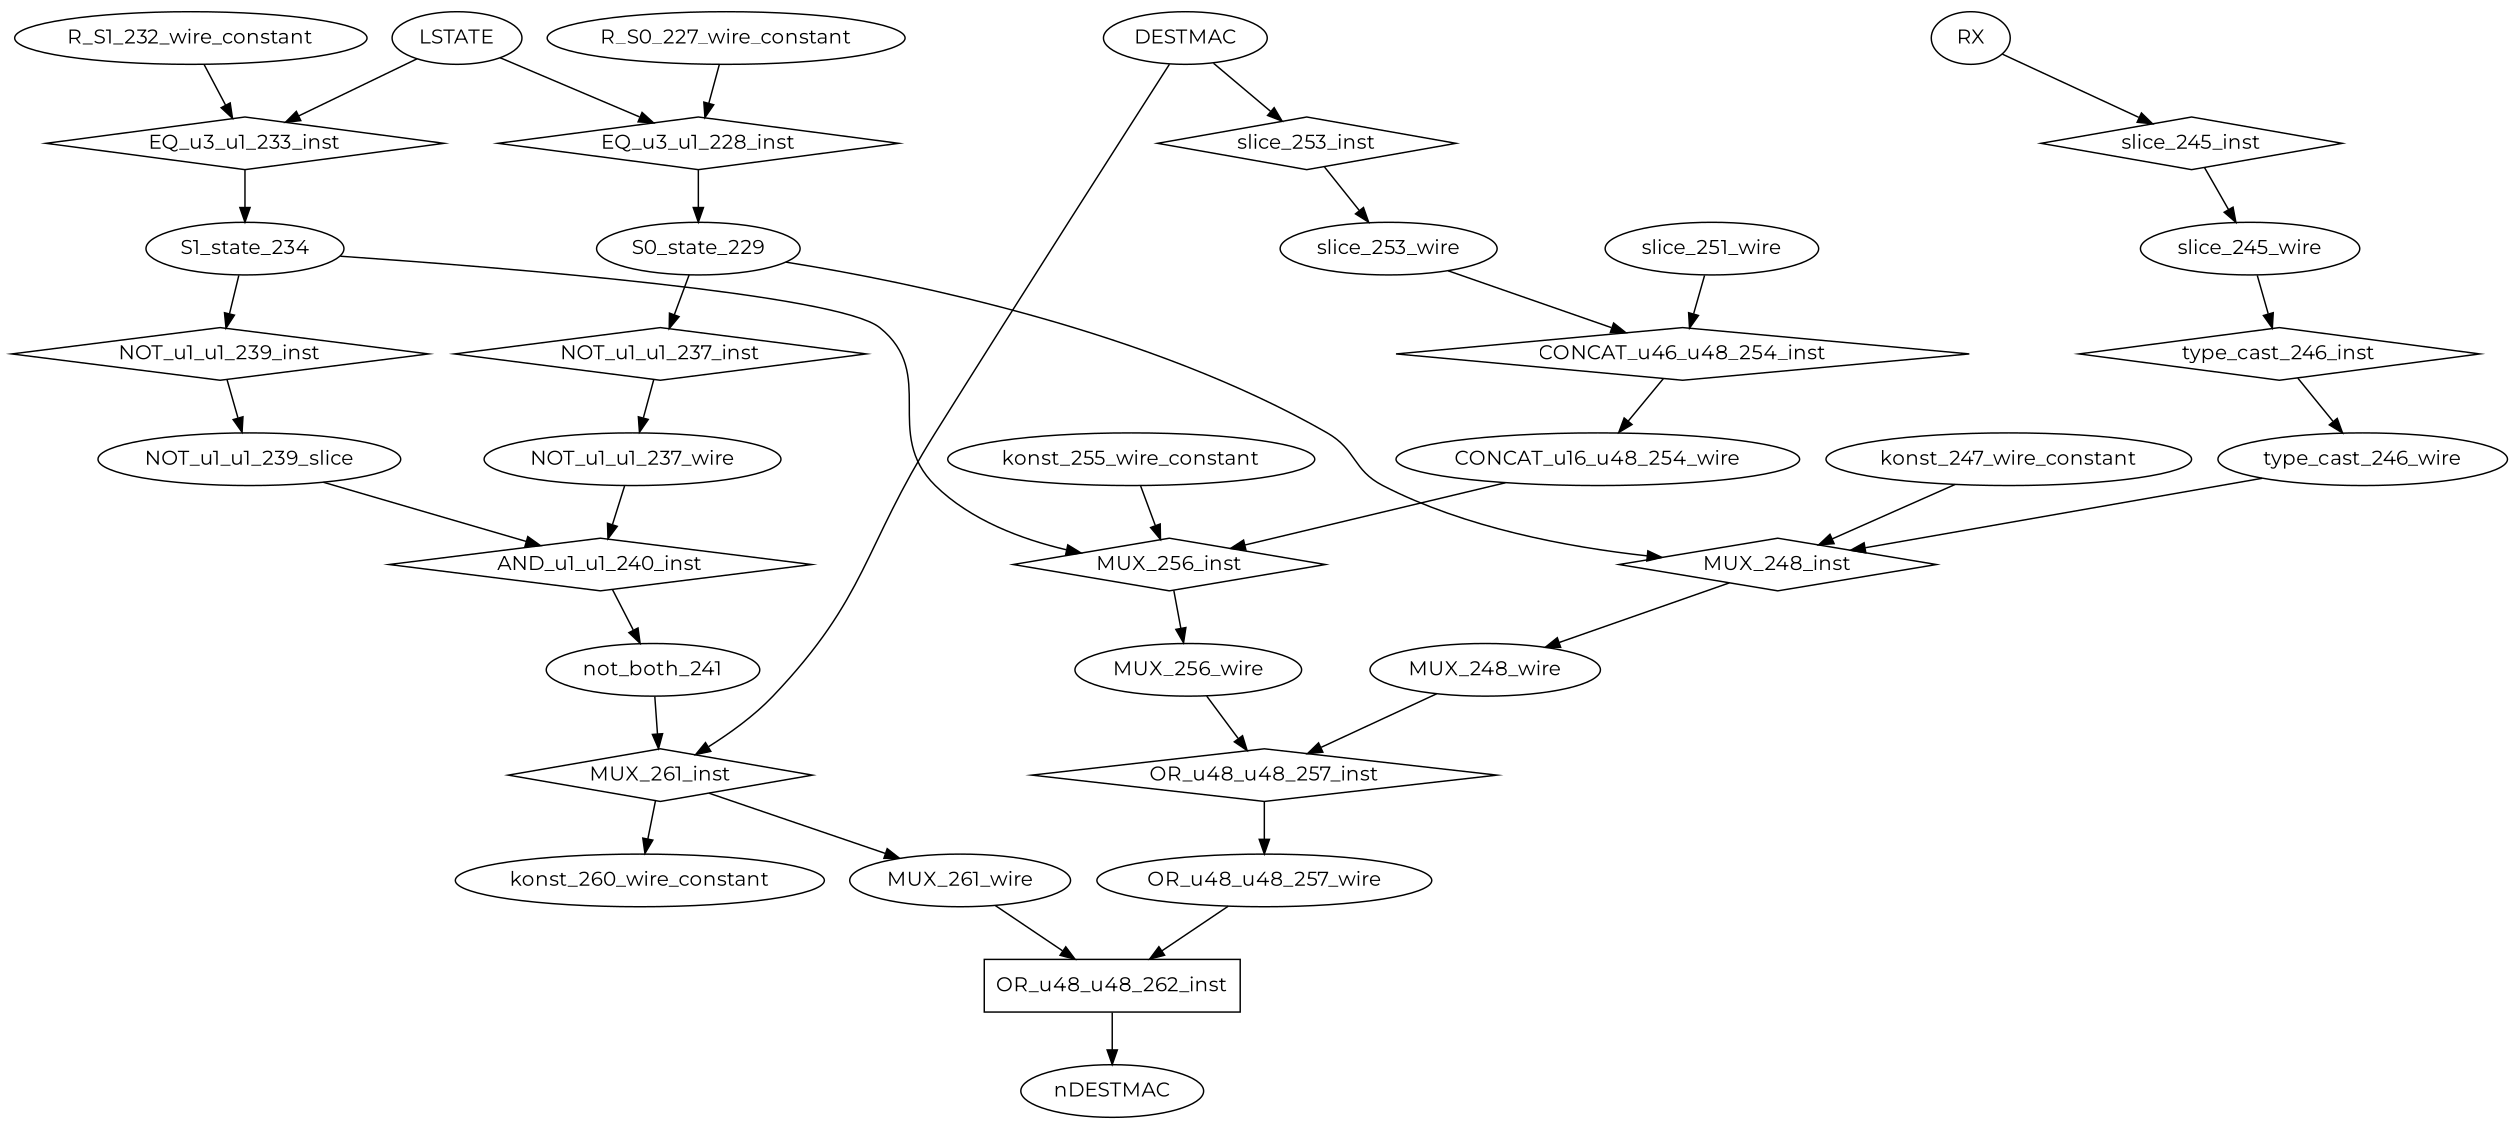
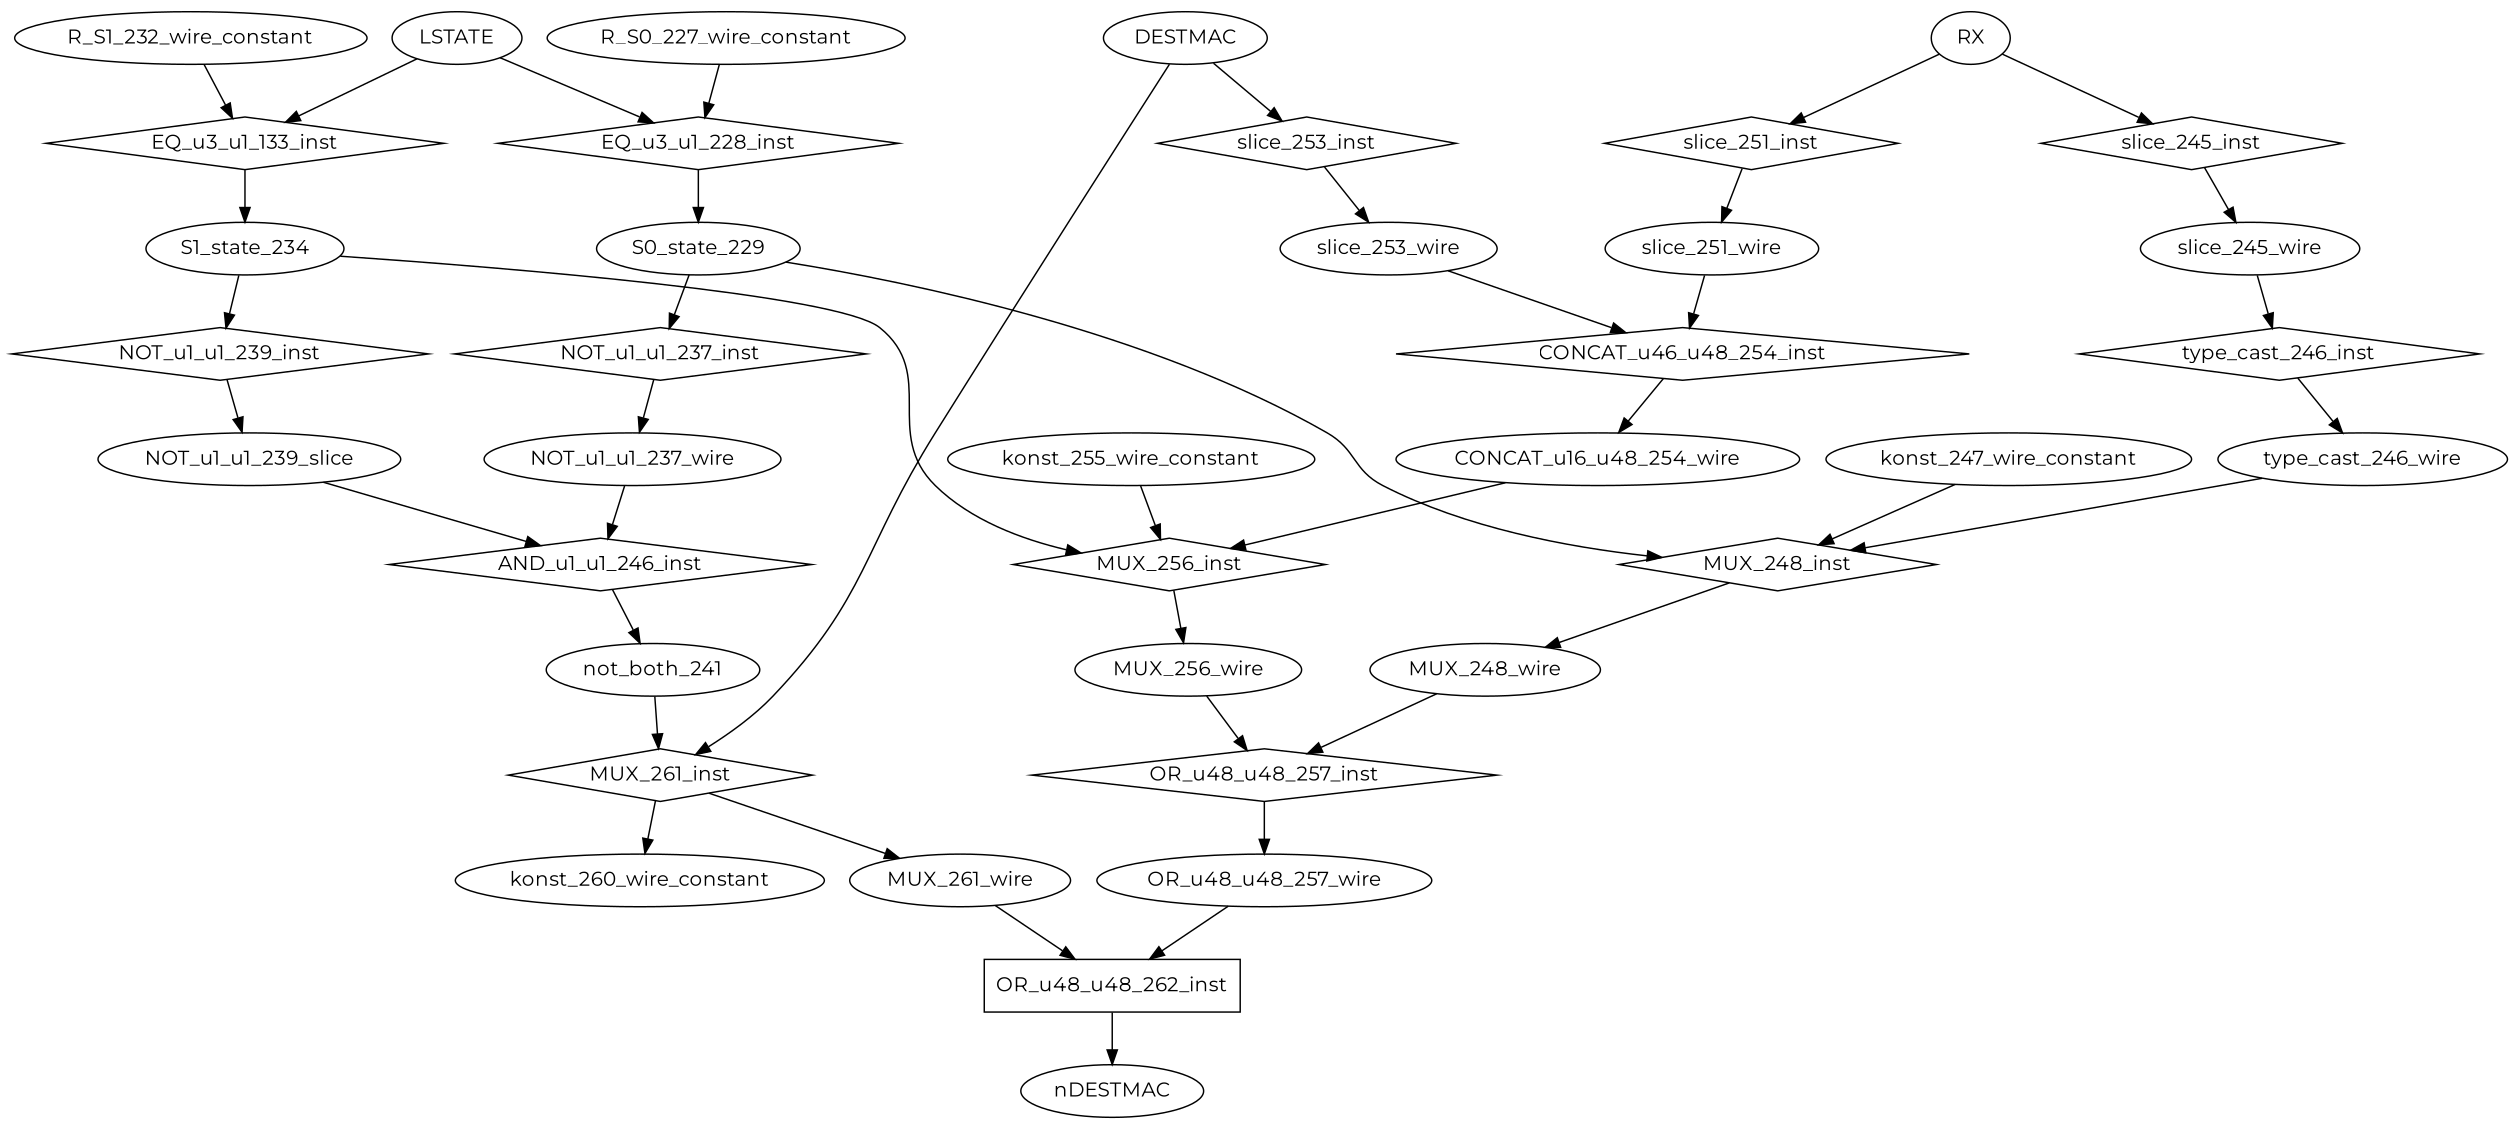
(245, 143) -> (245, 143)
none -> (1751, 143)
(600, 565) -> (600, 565)
